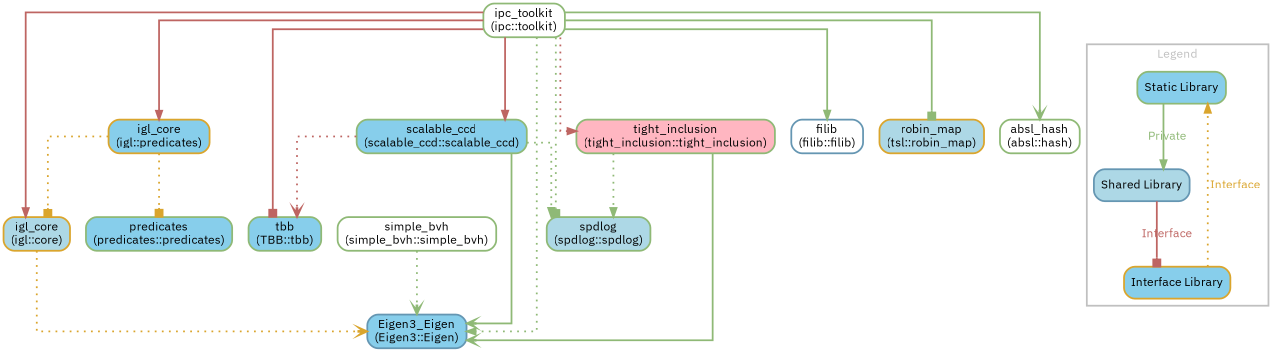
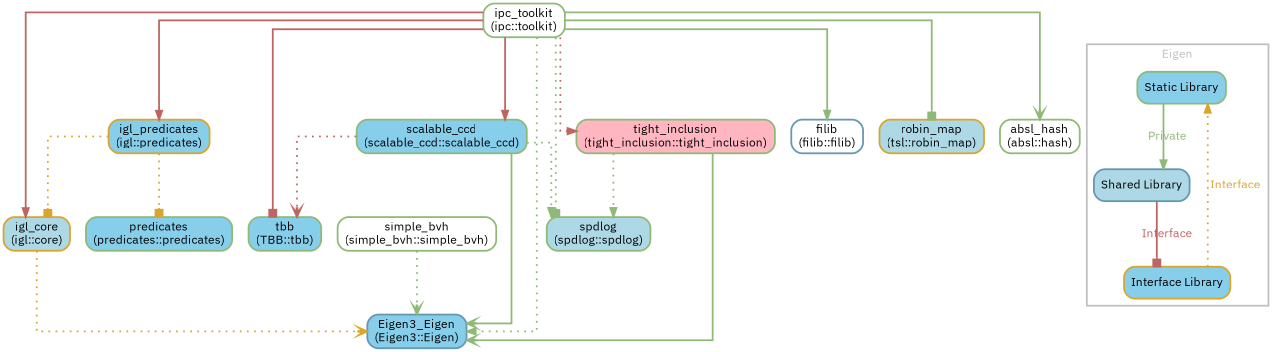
(1178, 54) -> (1178, 54)
(159, 136) -> (159, 136)
